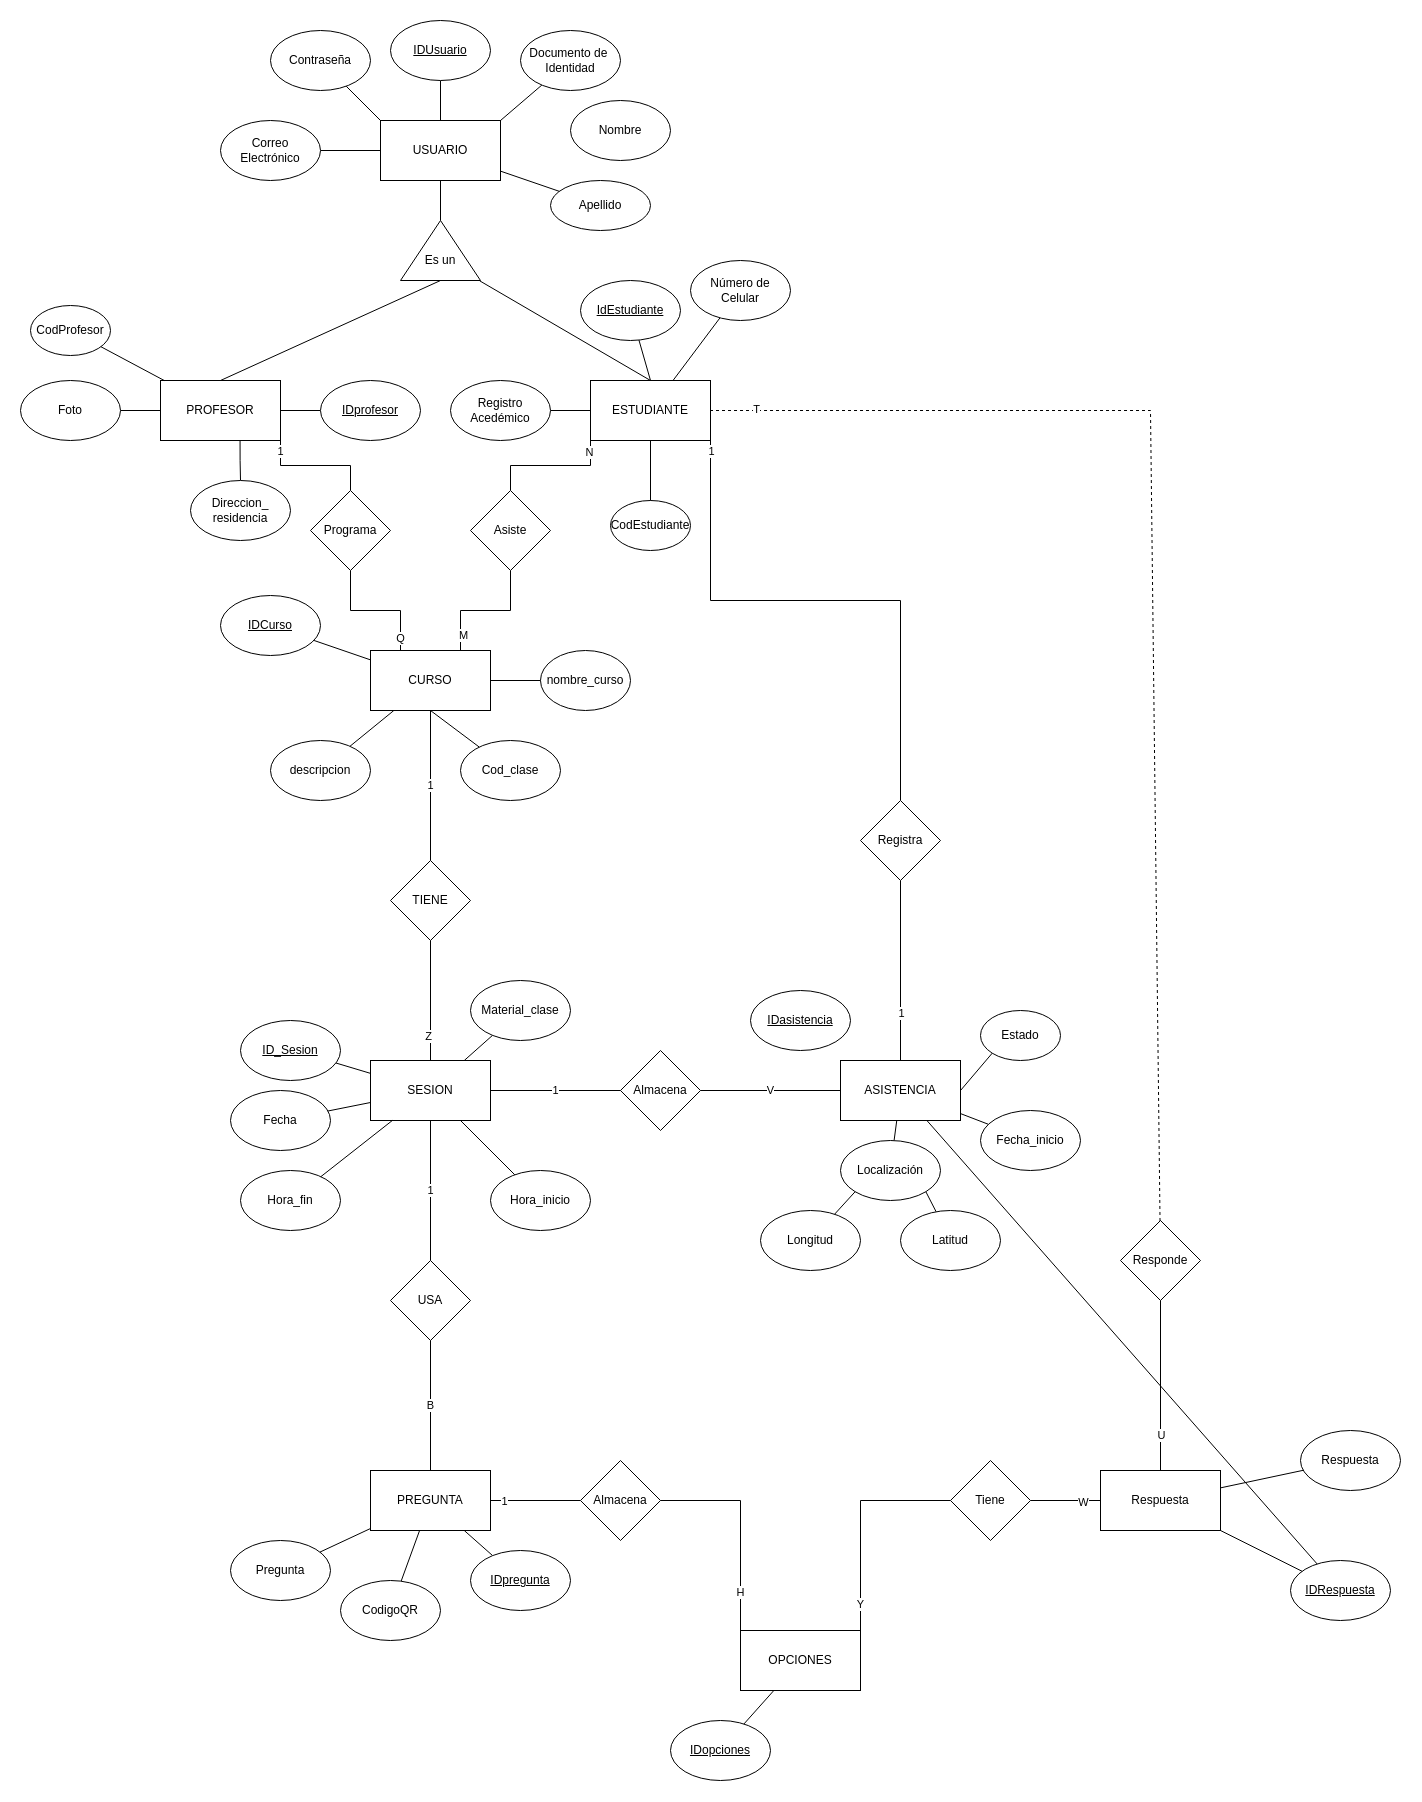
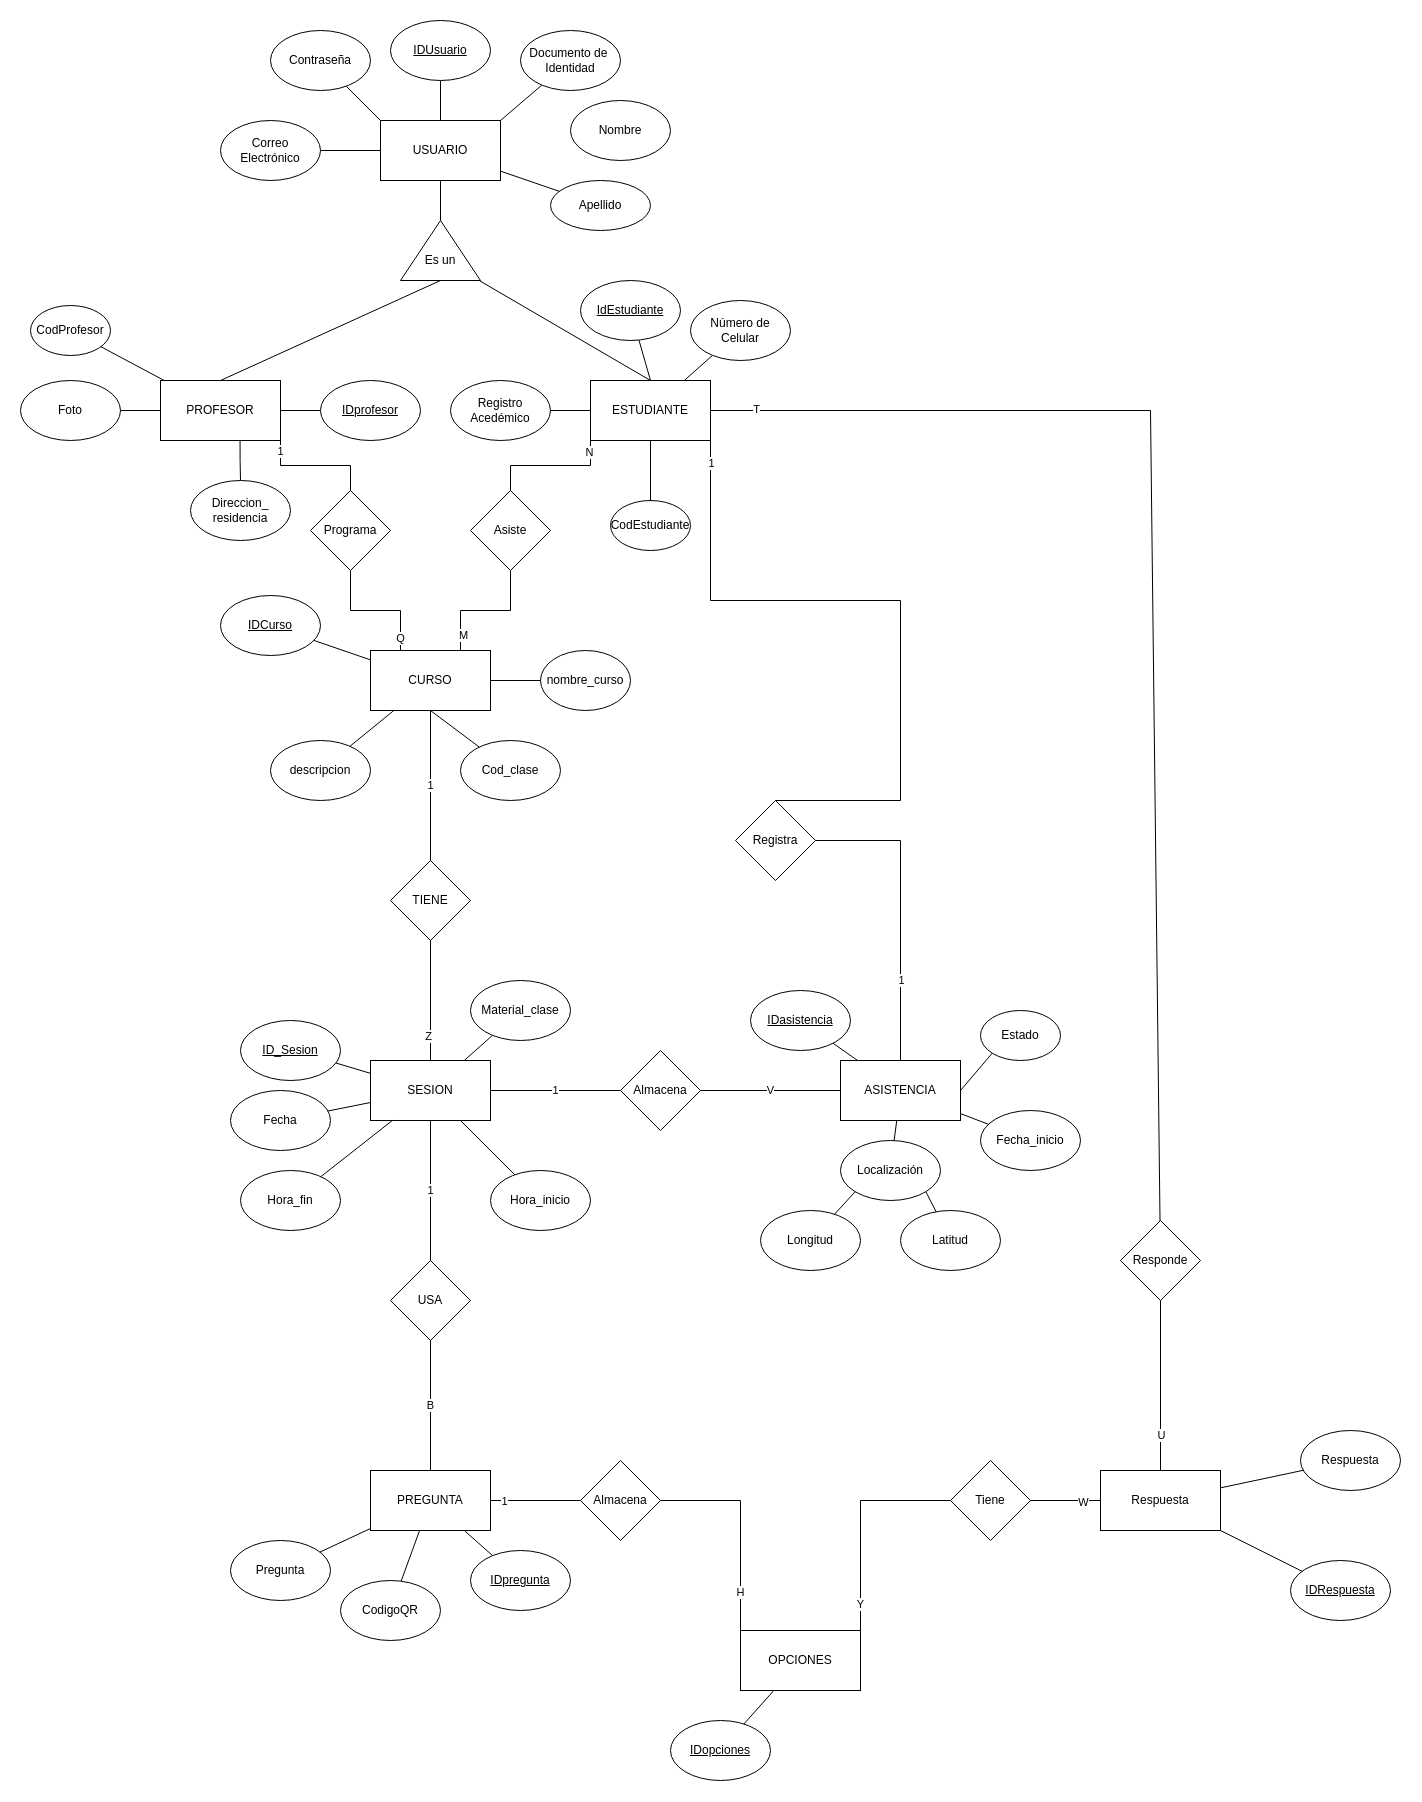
(741, 291) -> (741, 331)
(1153, 596) -> (1153, 596)
(901, 841) -> (776, 841)
(1122, 1342) -> (845, 1052)
